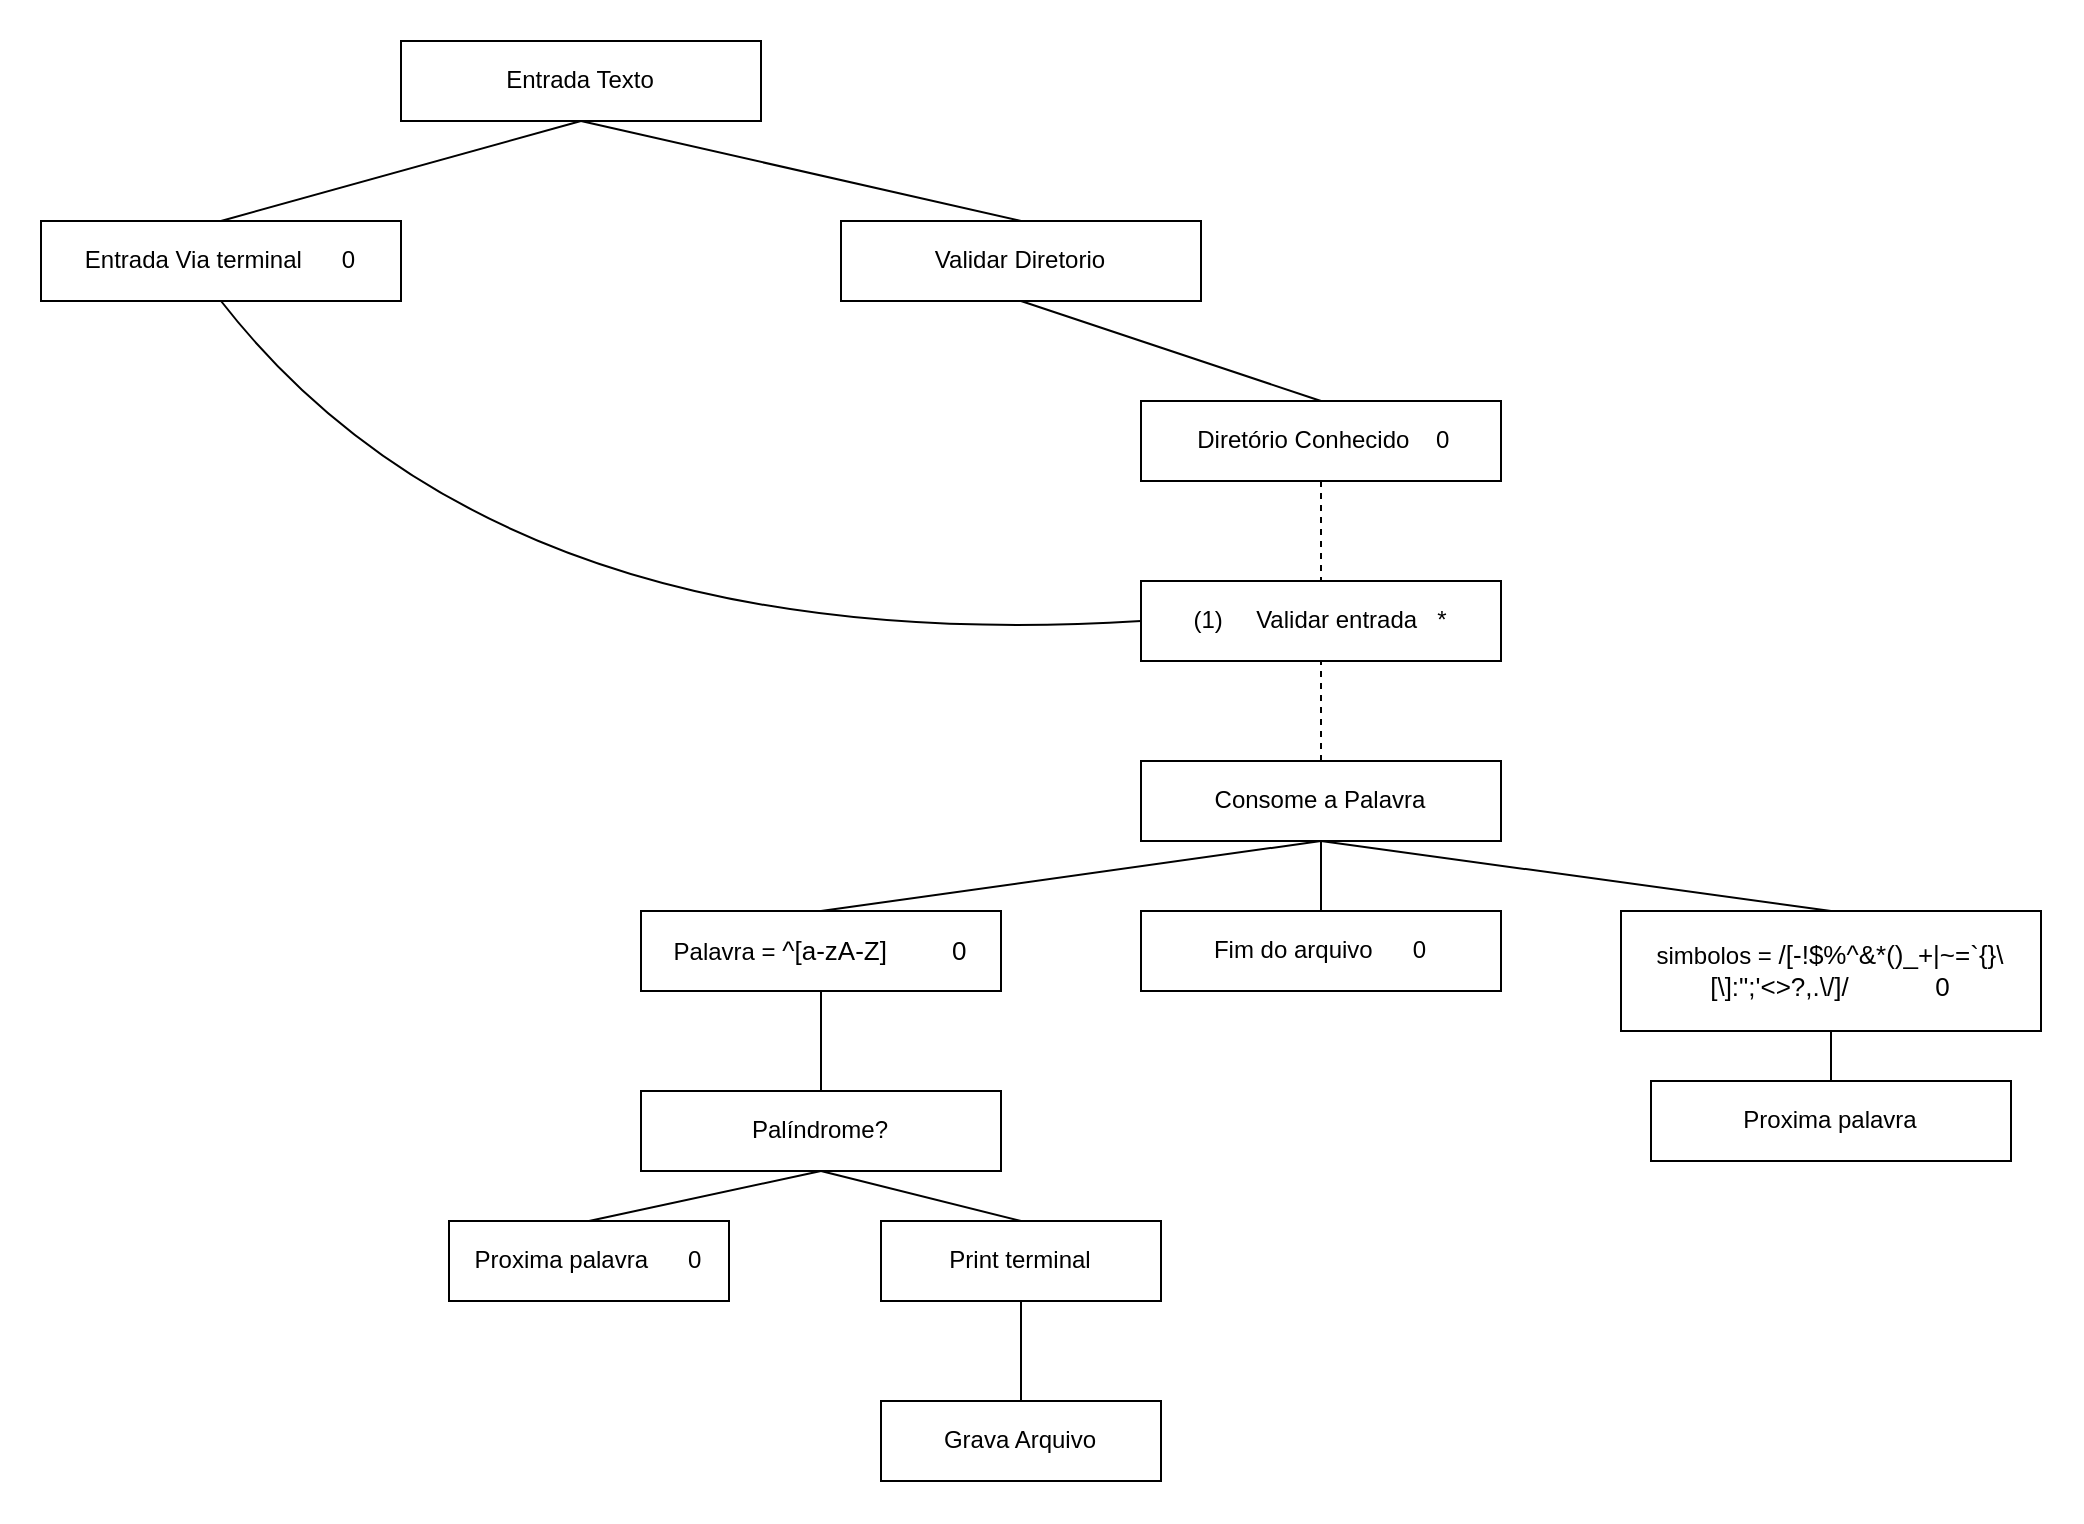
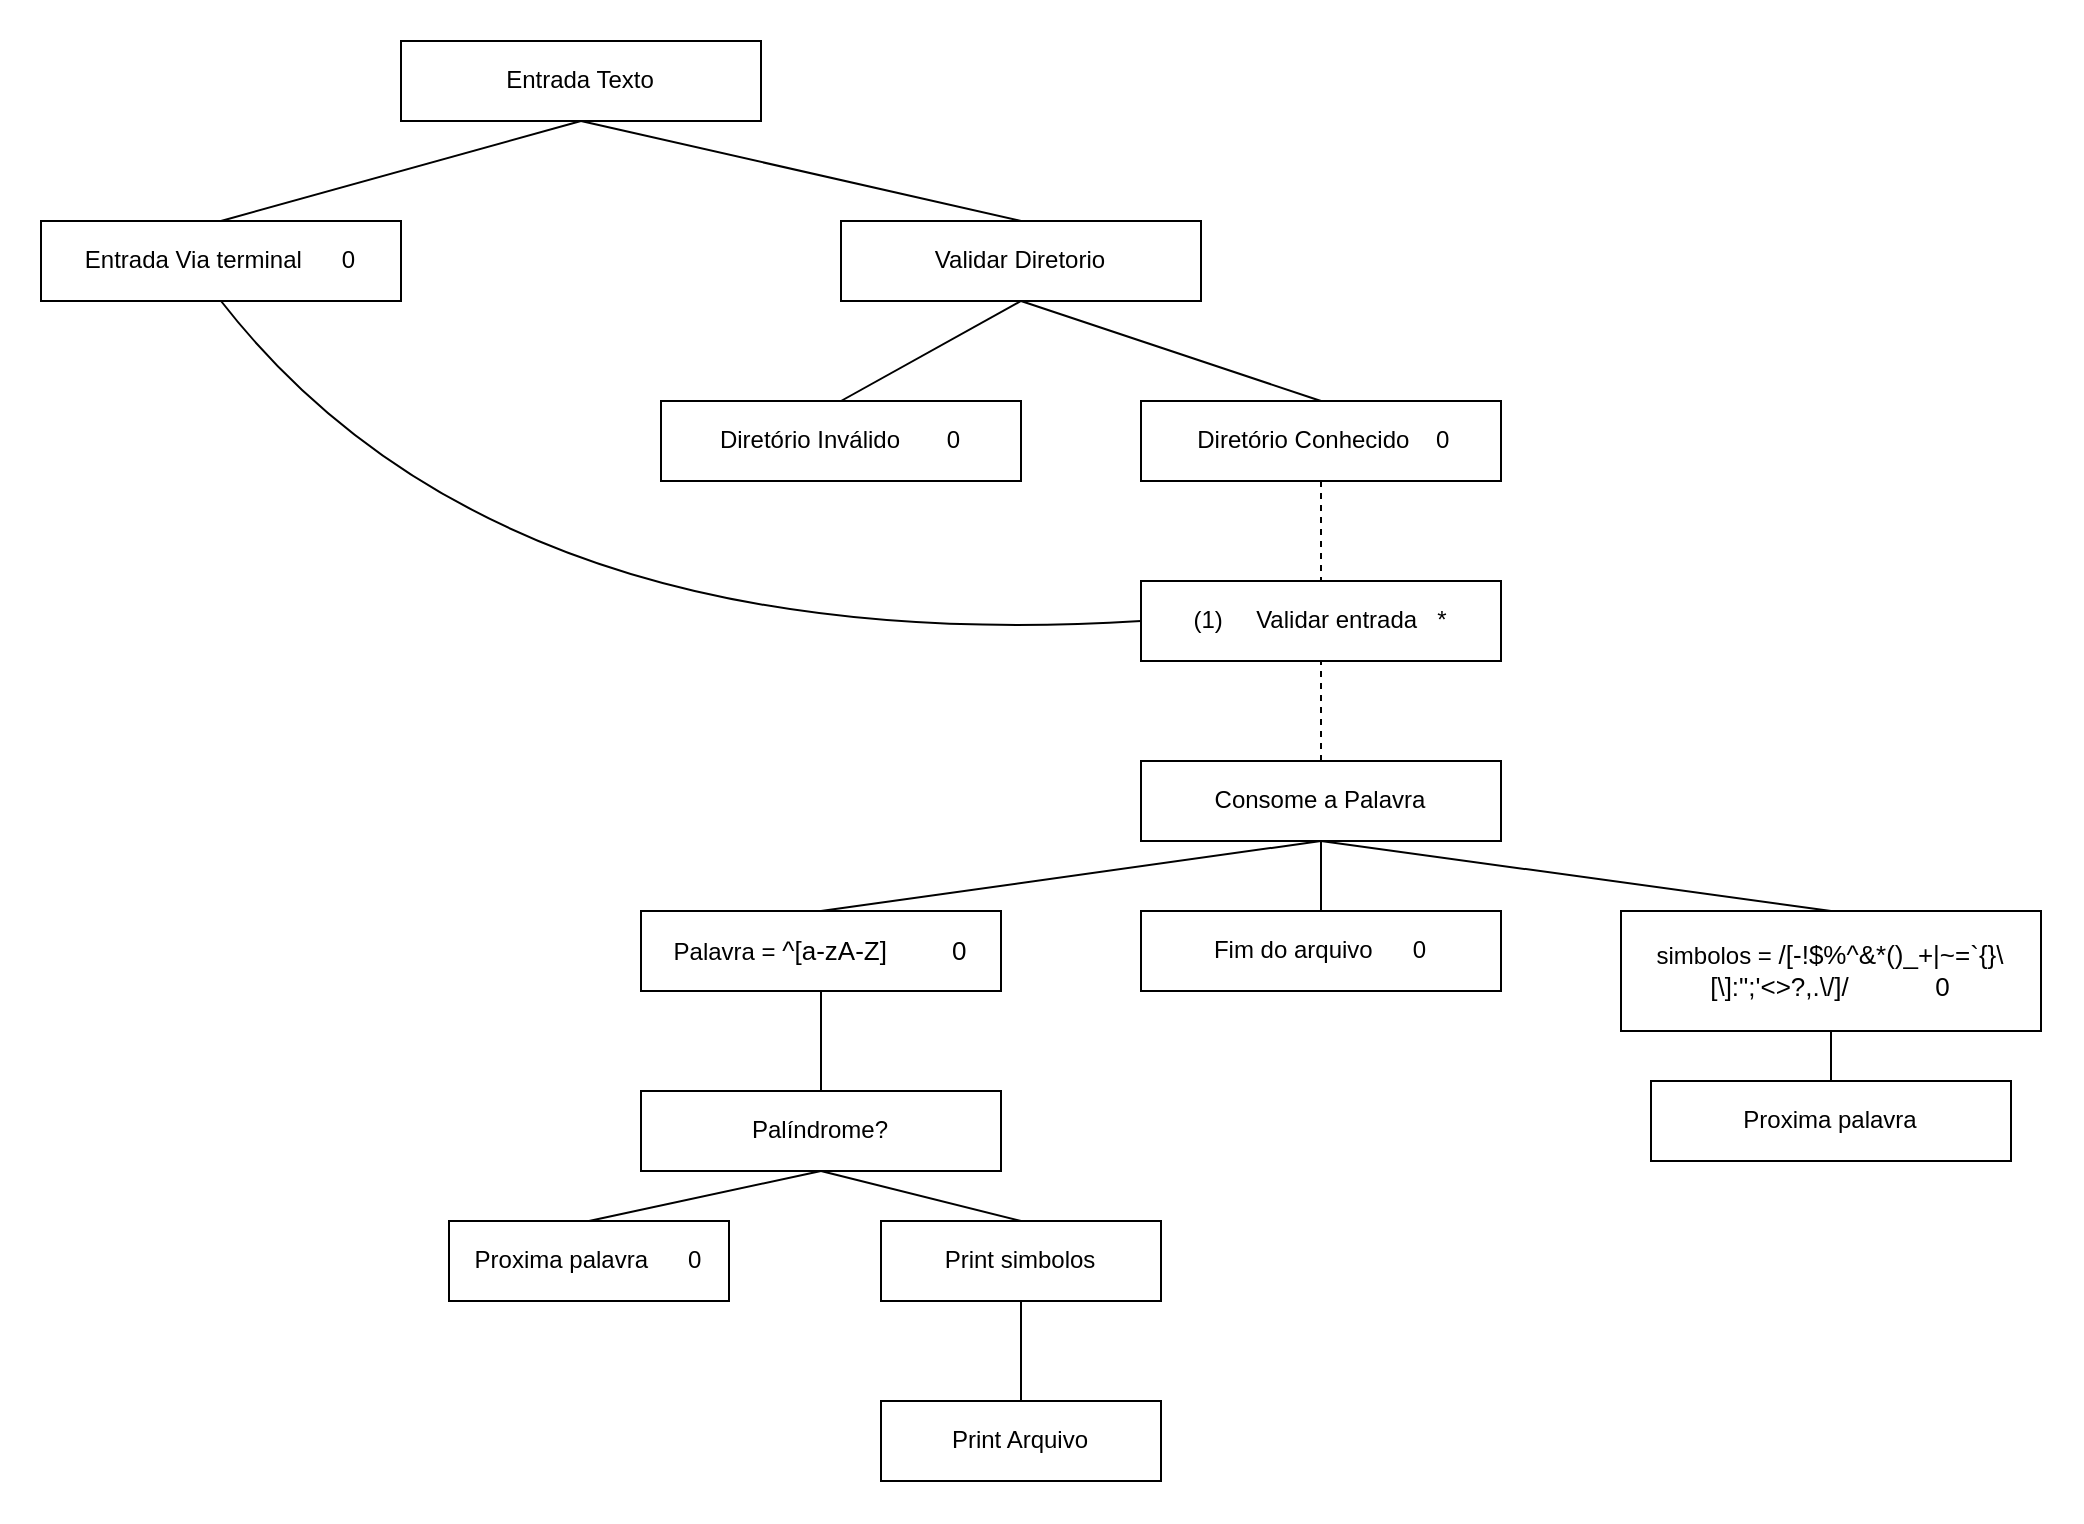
none -> (931, 351)
none -> (841, 441)
(1021, 1261) -> (1021, 1261)
(1021, 1441) -> (1021, 1441)
